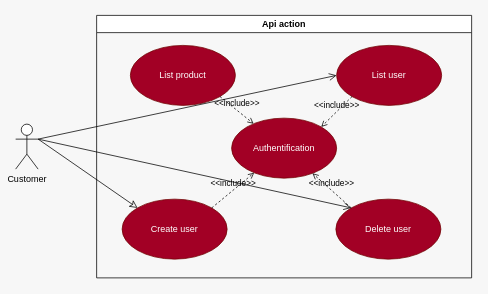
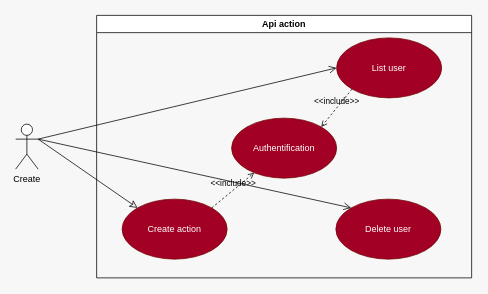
(183, 75) -> none
(389, 75) -> (389, 68)
(236, 109) -> none
(27, 180) -> (27, 180)
(331, 190) -> none
(174, 229) -> (174, 229)
